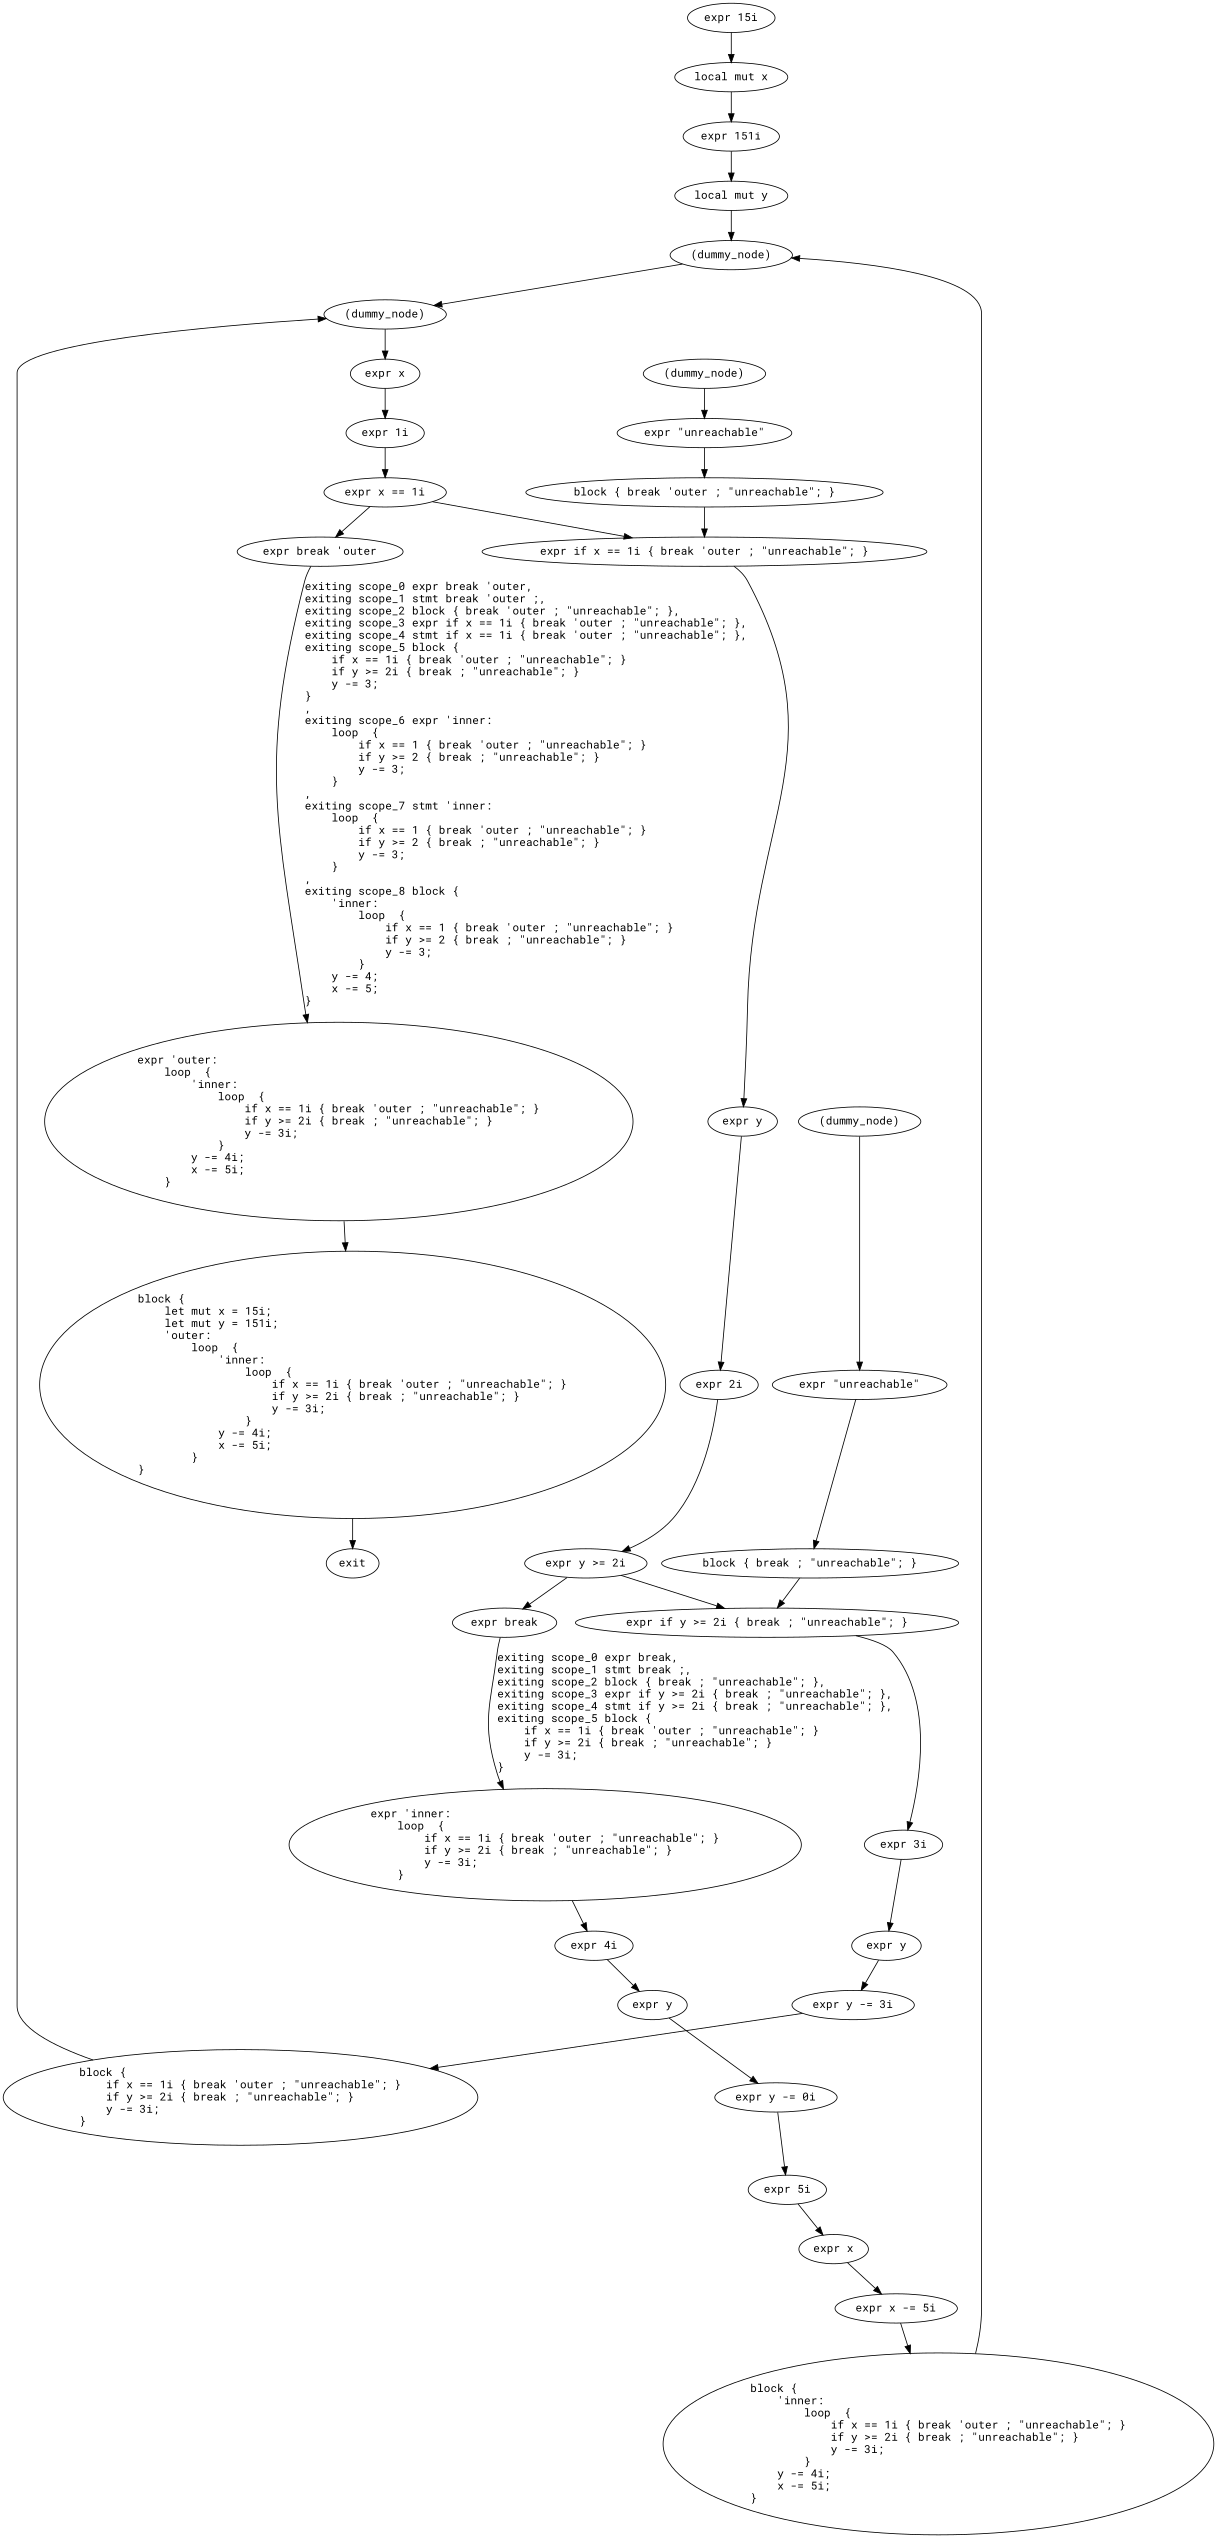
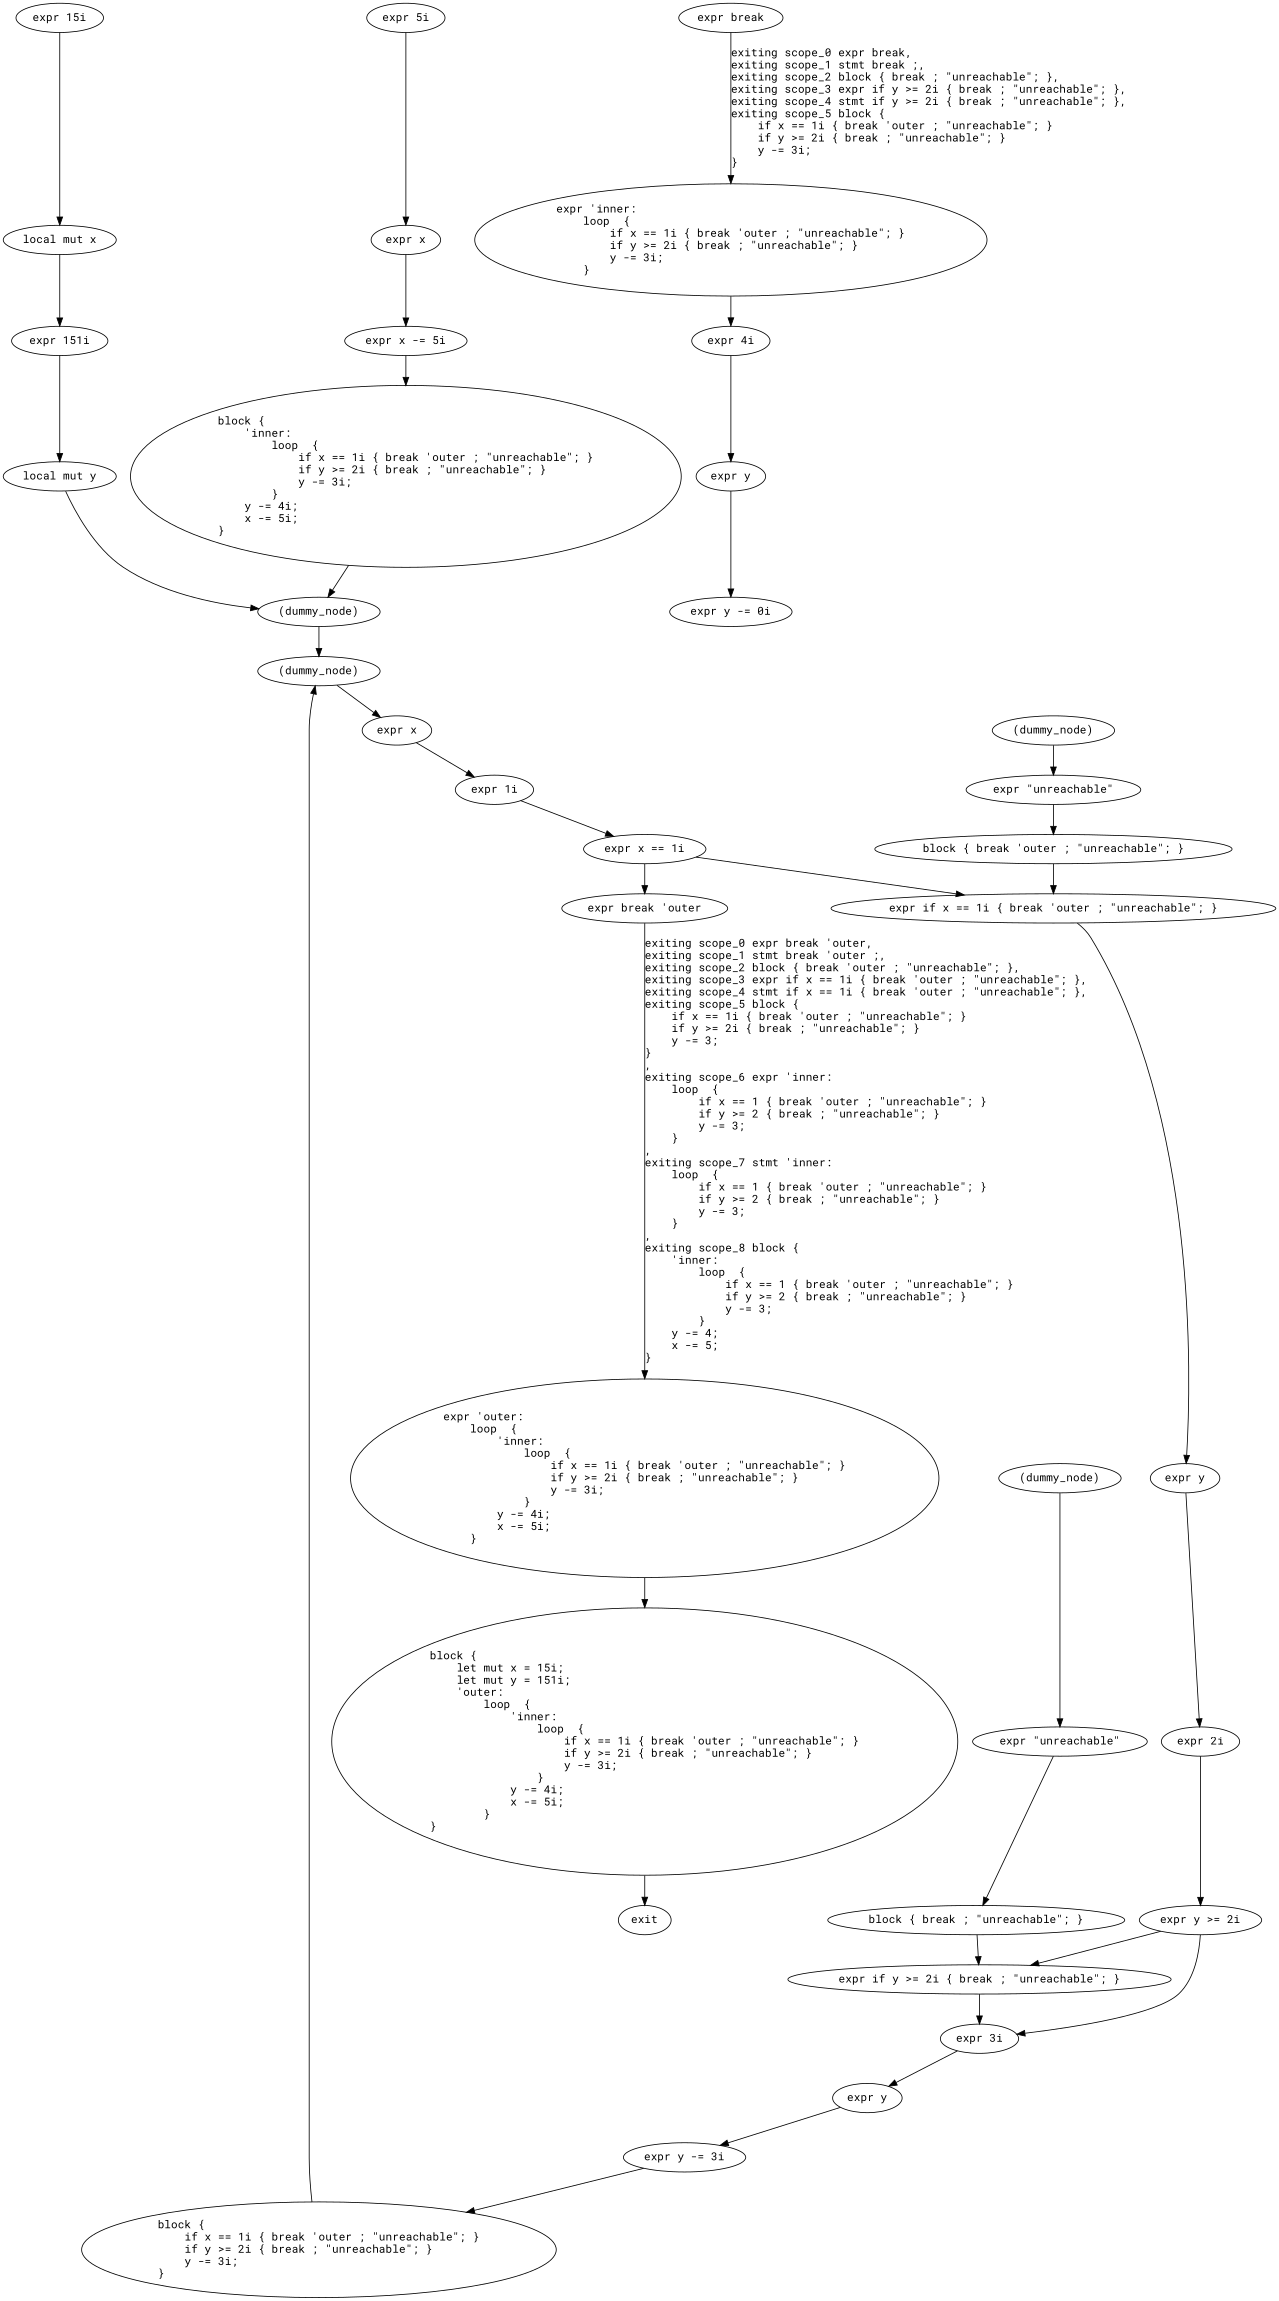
(548, 1591) -> (1135, 2013)
(781, 2140) -> none
